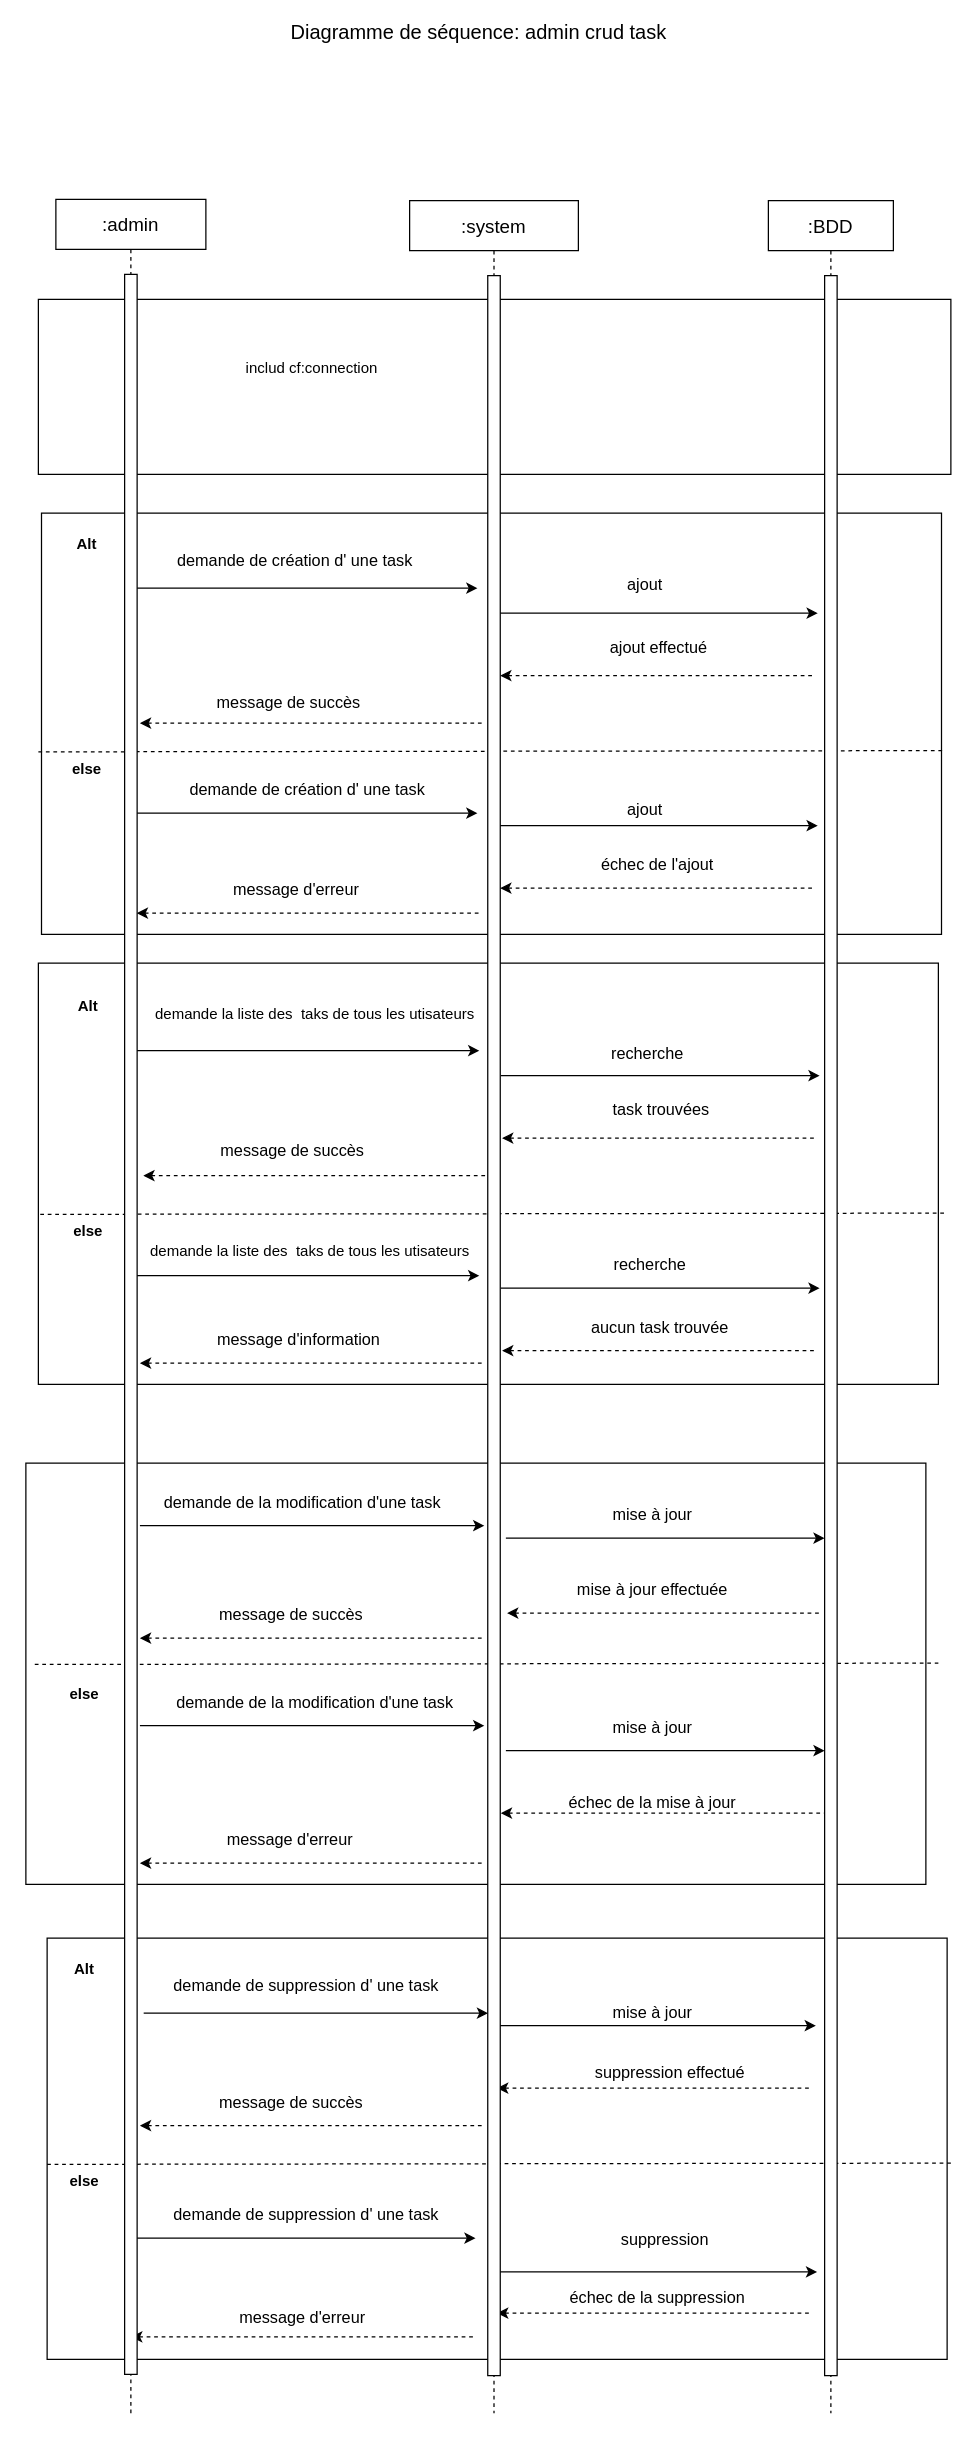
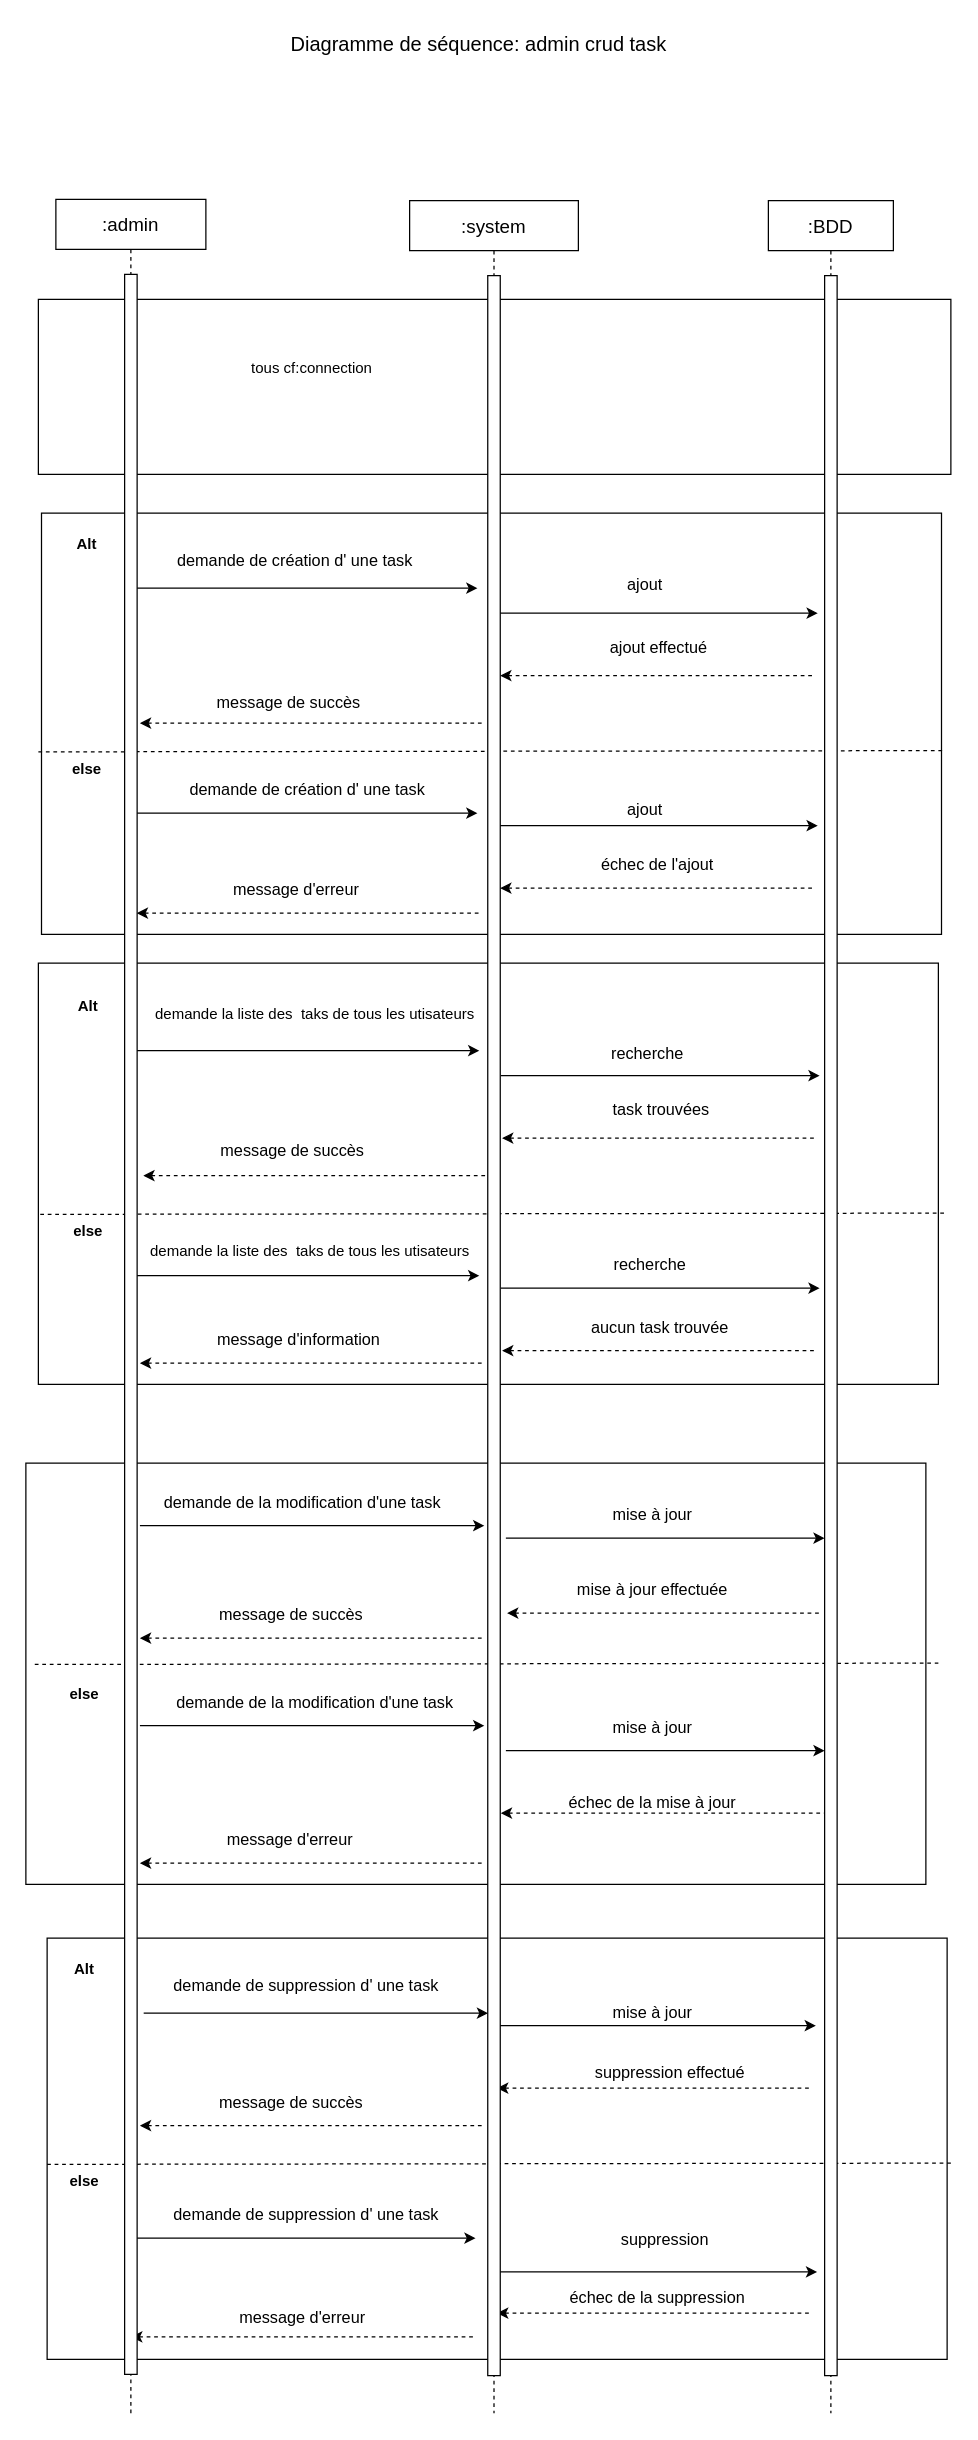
(479, 32) -> (479, 44)
(312, 368) -> (312, 368)
